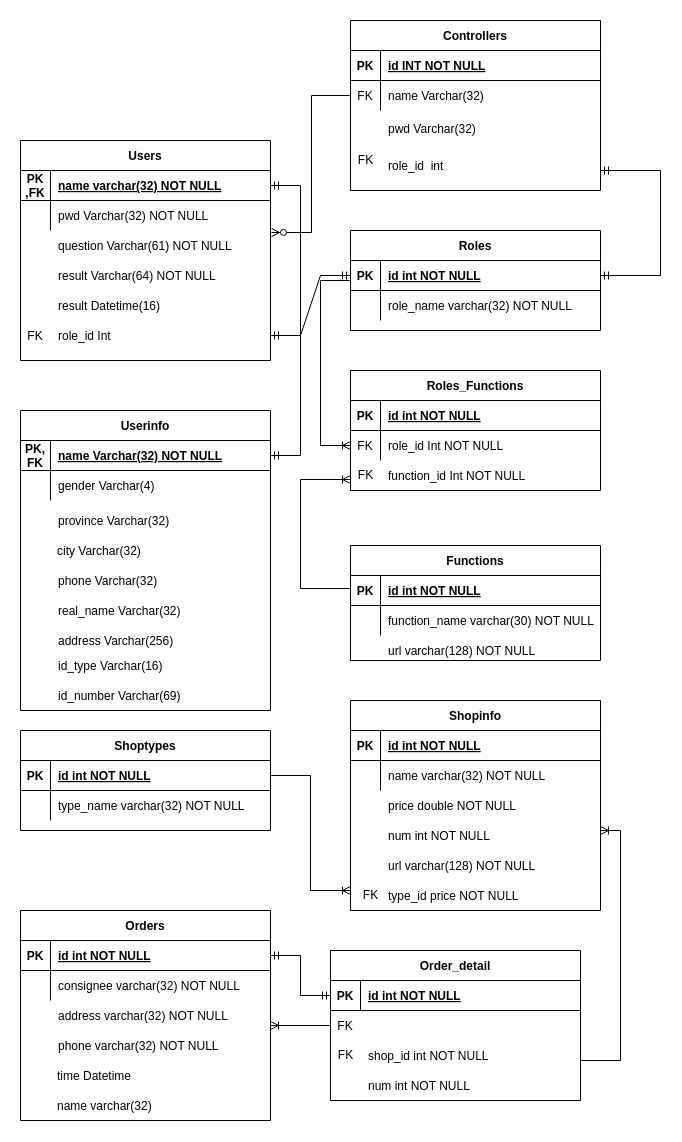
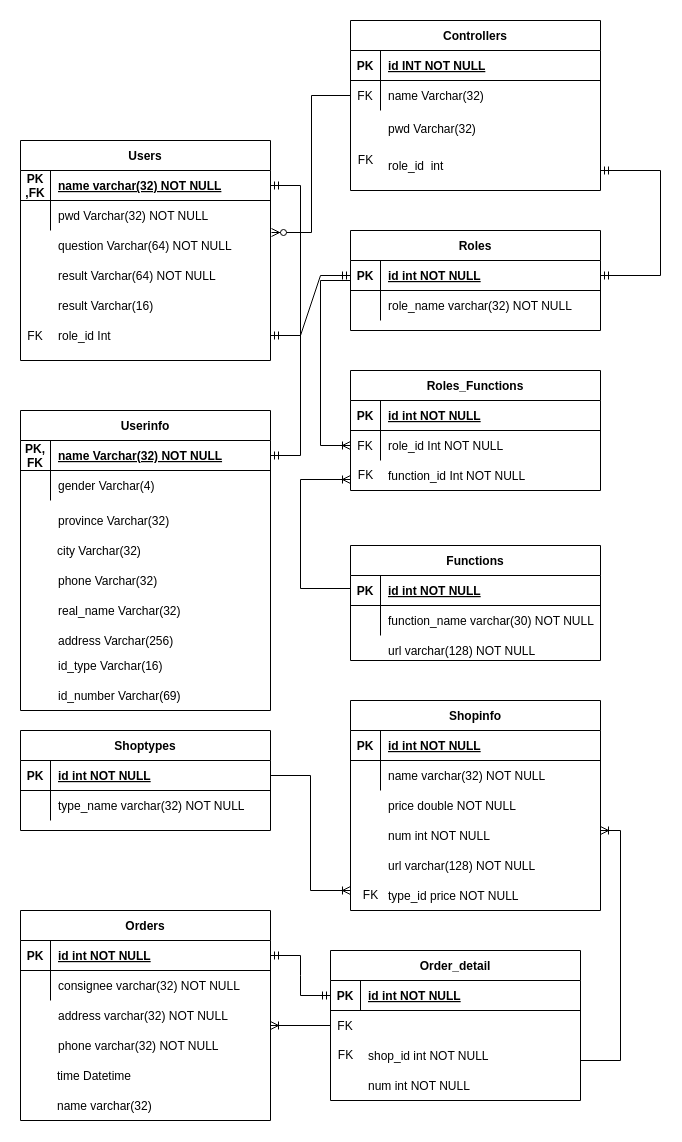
(149, 246) -> (149, 246)
(117, 306) -> (115, 306)
